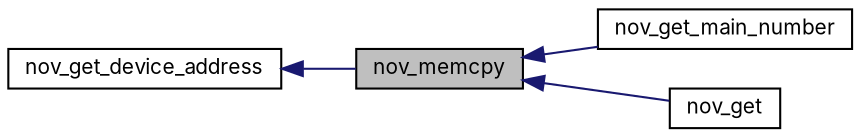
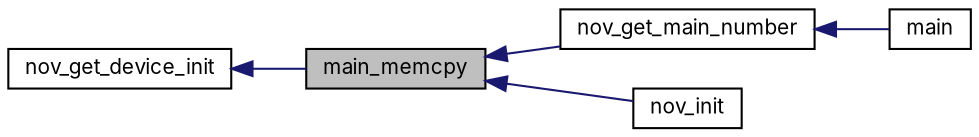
none -> (930, 29)
(145, 69) -> (120, 69)
(440, 69) -> (396, 69)
(725, 108) -> (688, 108)
